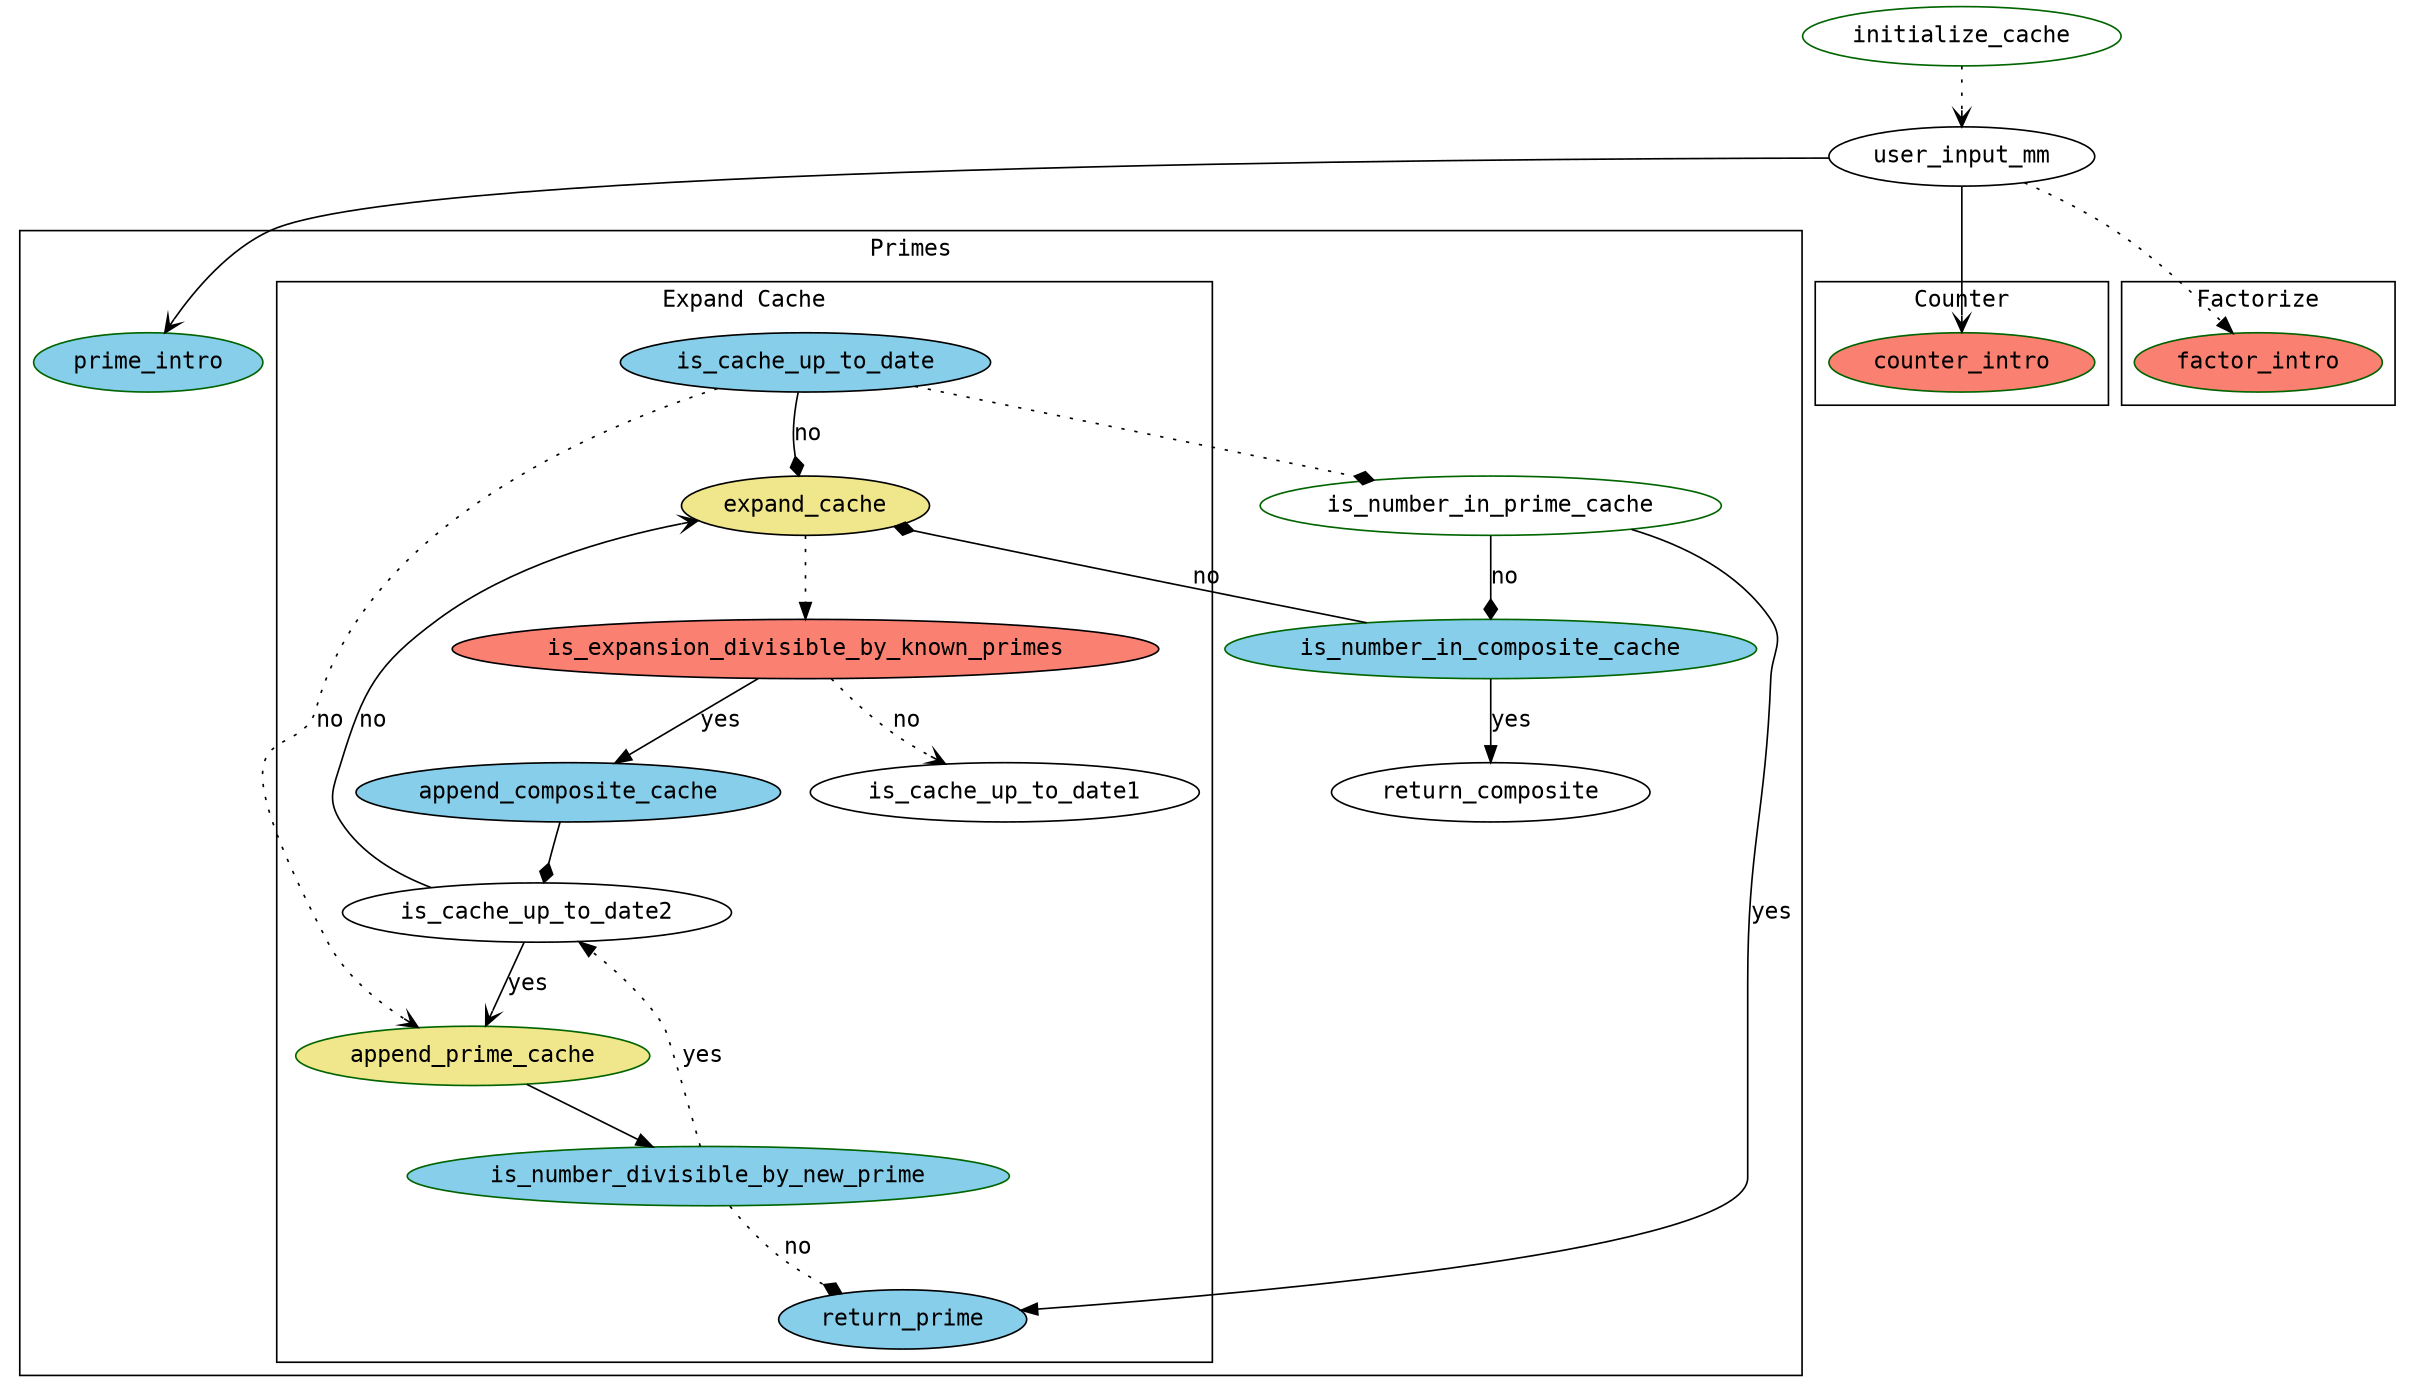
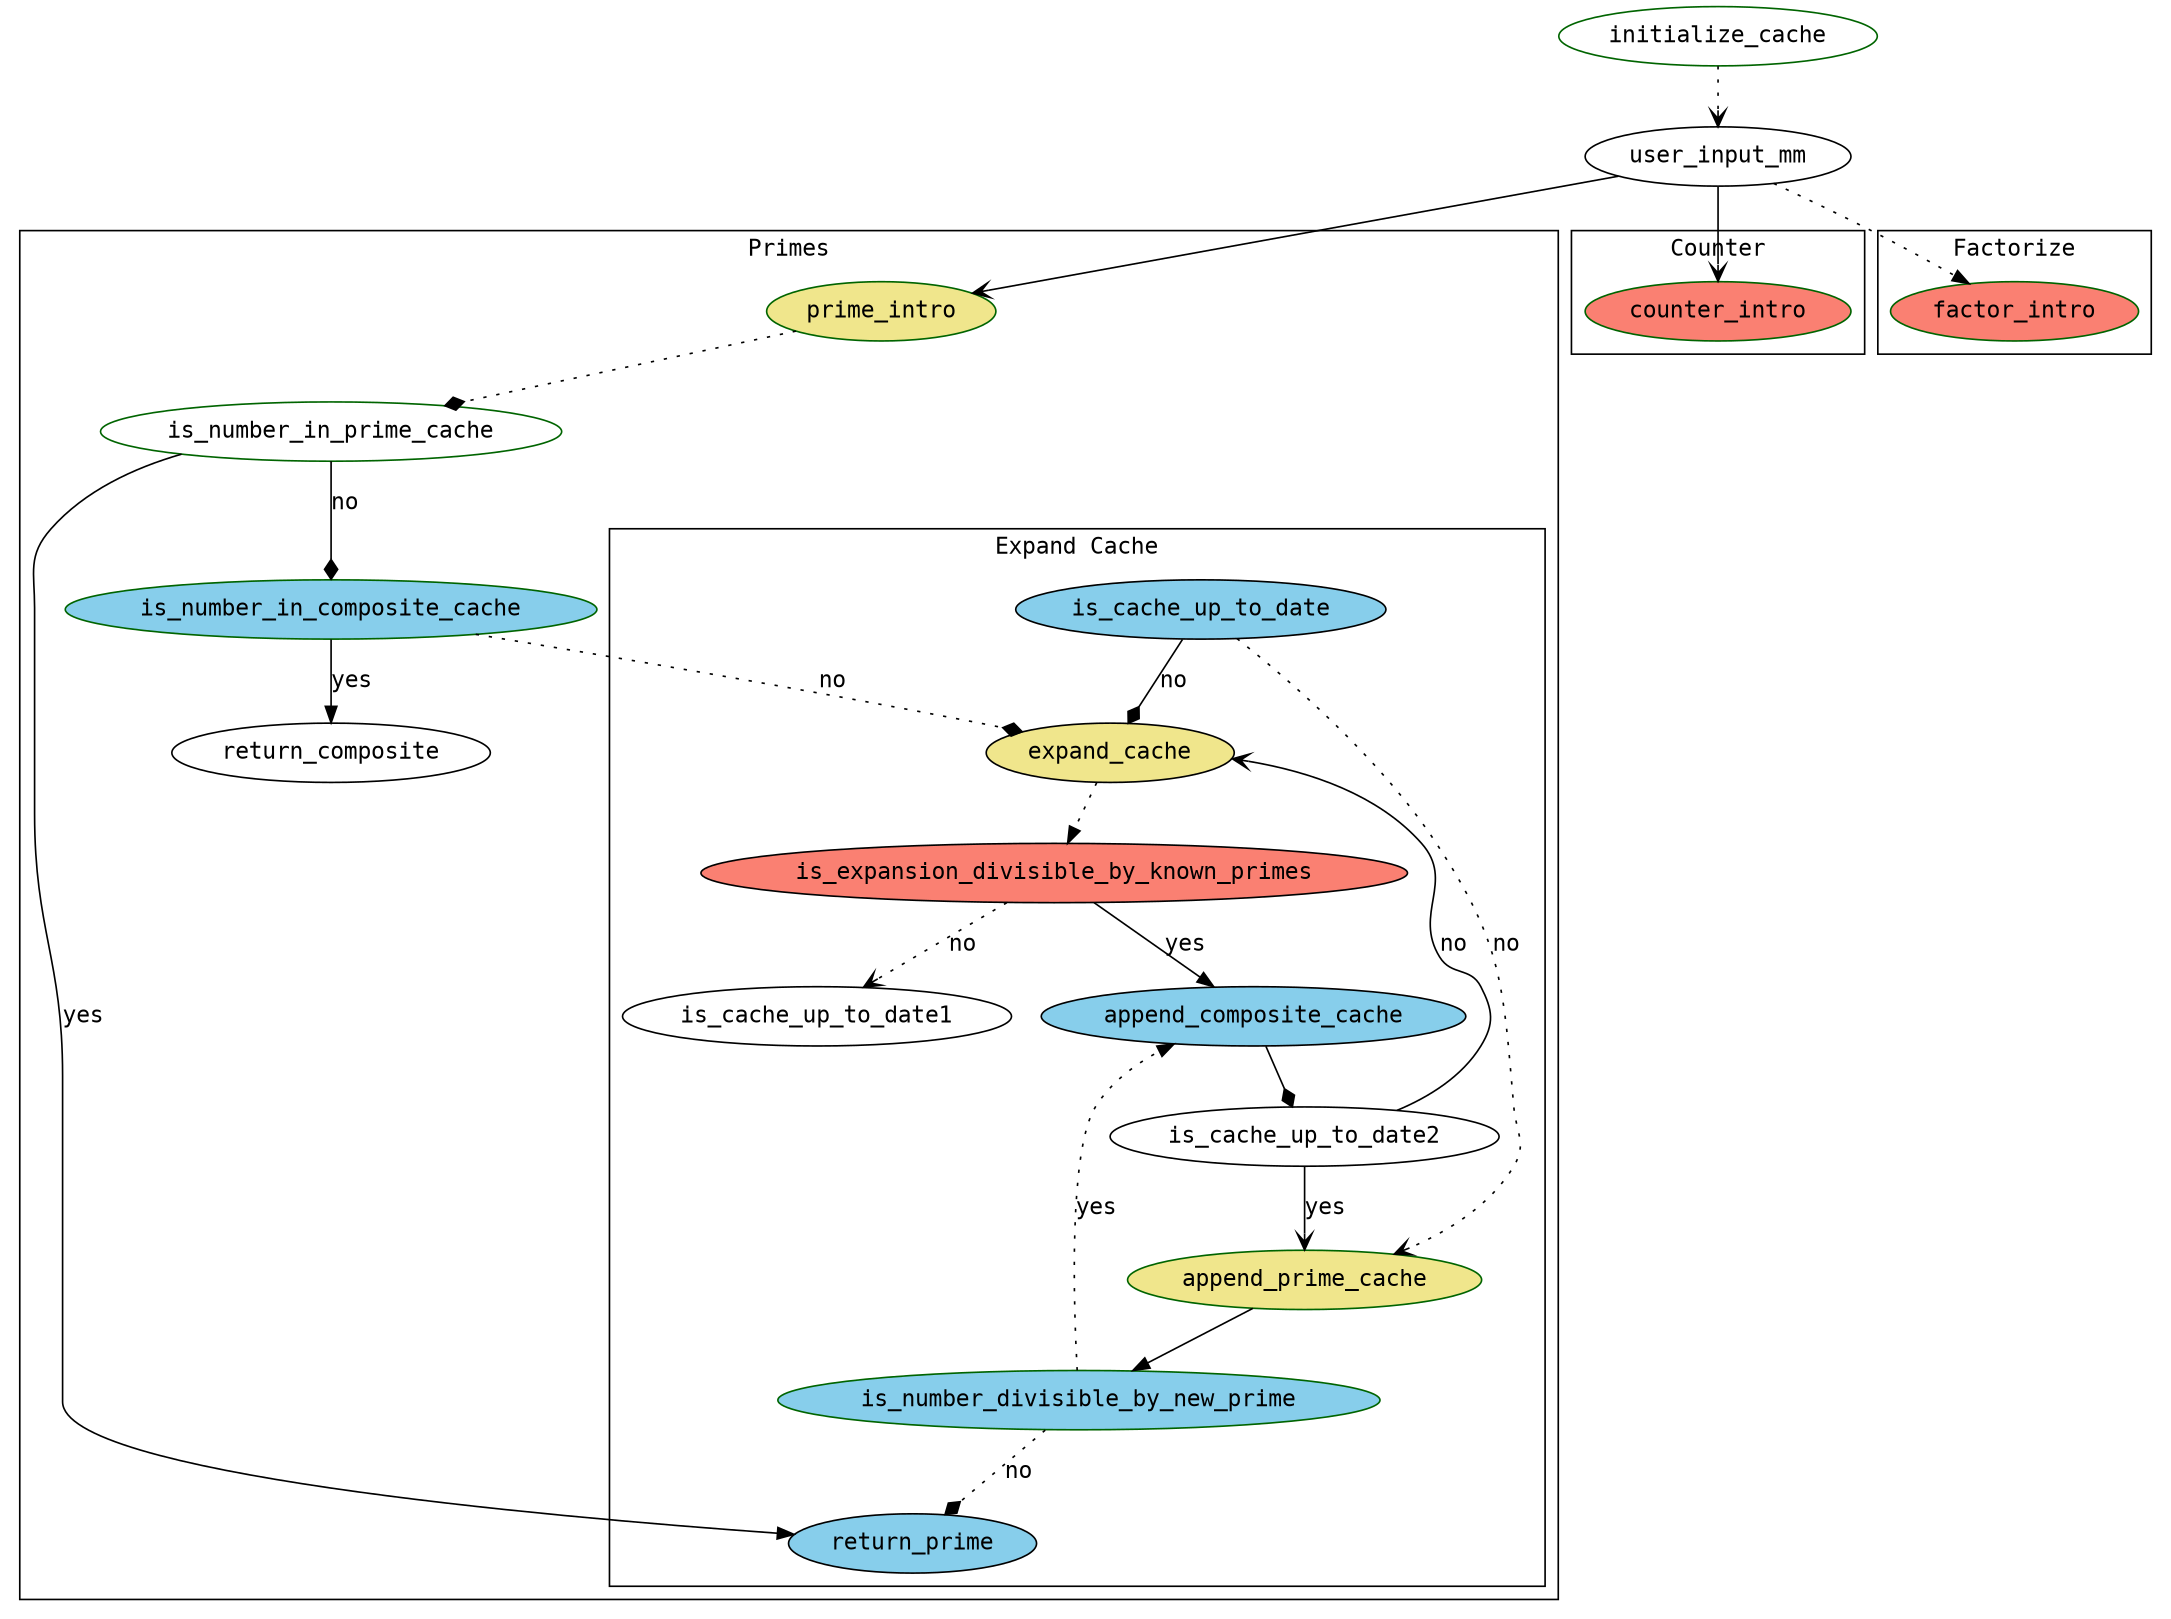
(148, 362) -> (881, 311)
(1134, 431) -> (630, 366)
(1140, 577) -> (739, 679)
(668, 1037) -> (1077, 1195)
